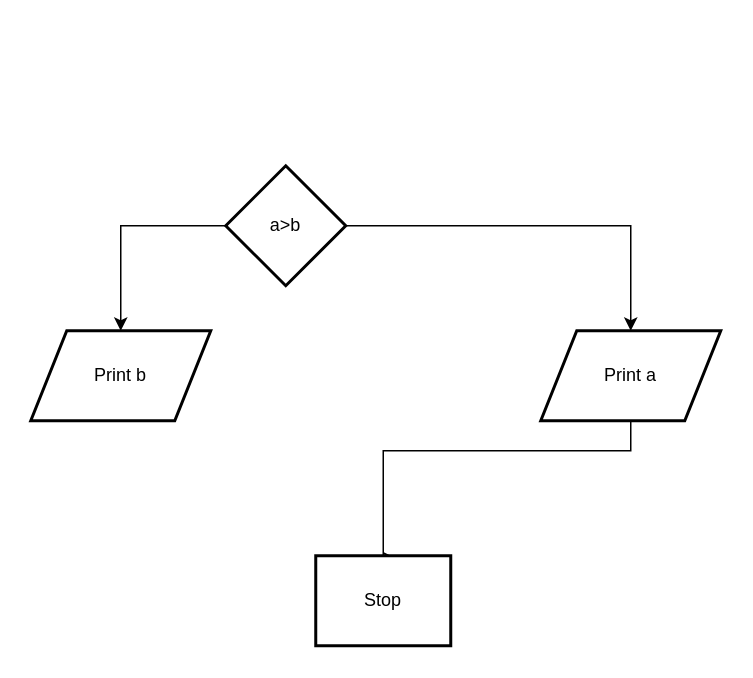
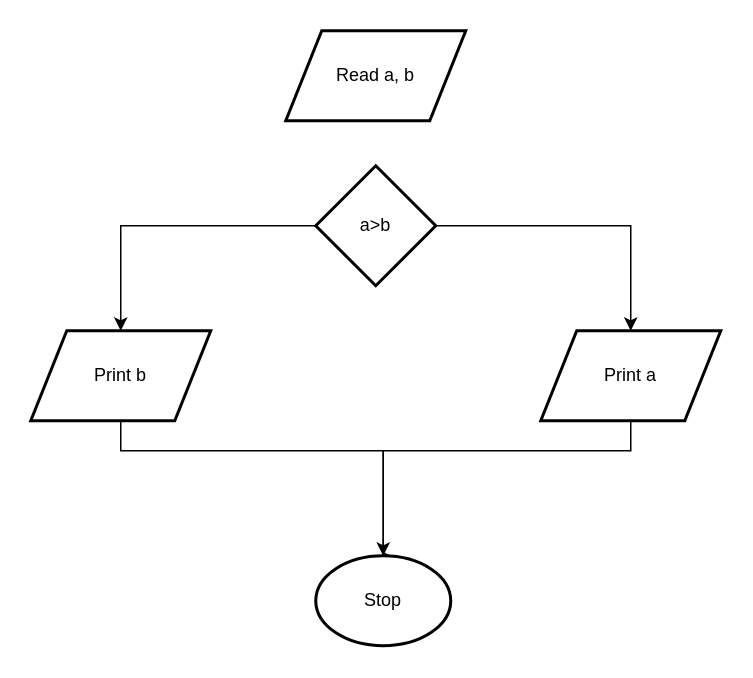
none -> (376, 76)
(286, 226) -> (376, 226)
none -> (236, 451)
(383, 601) -> (383, 601)
